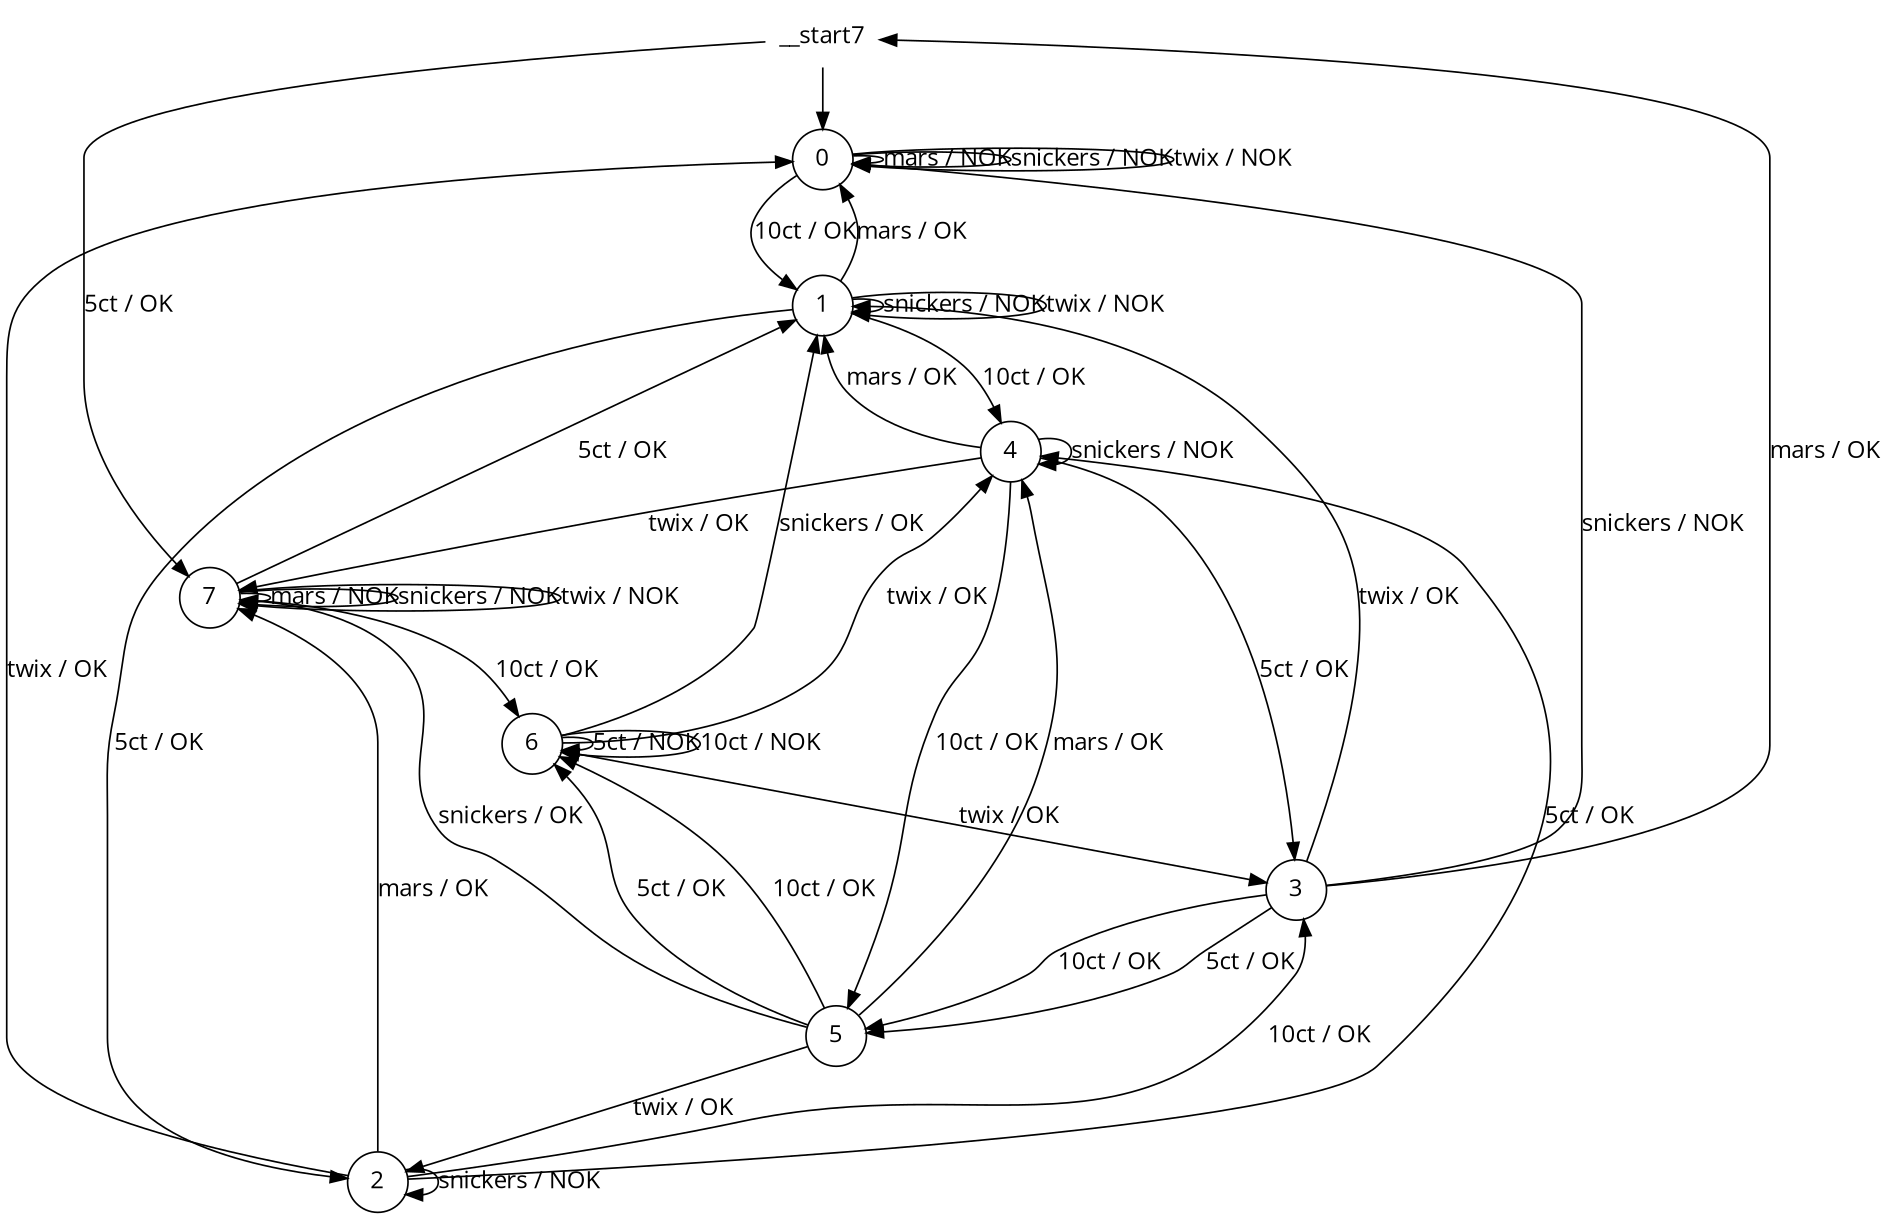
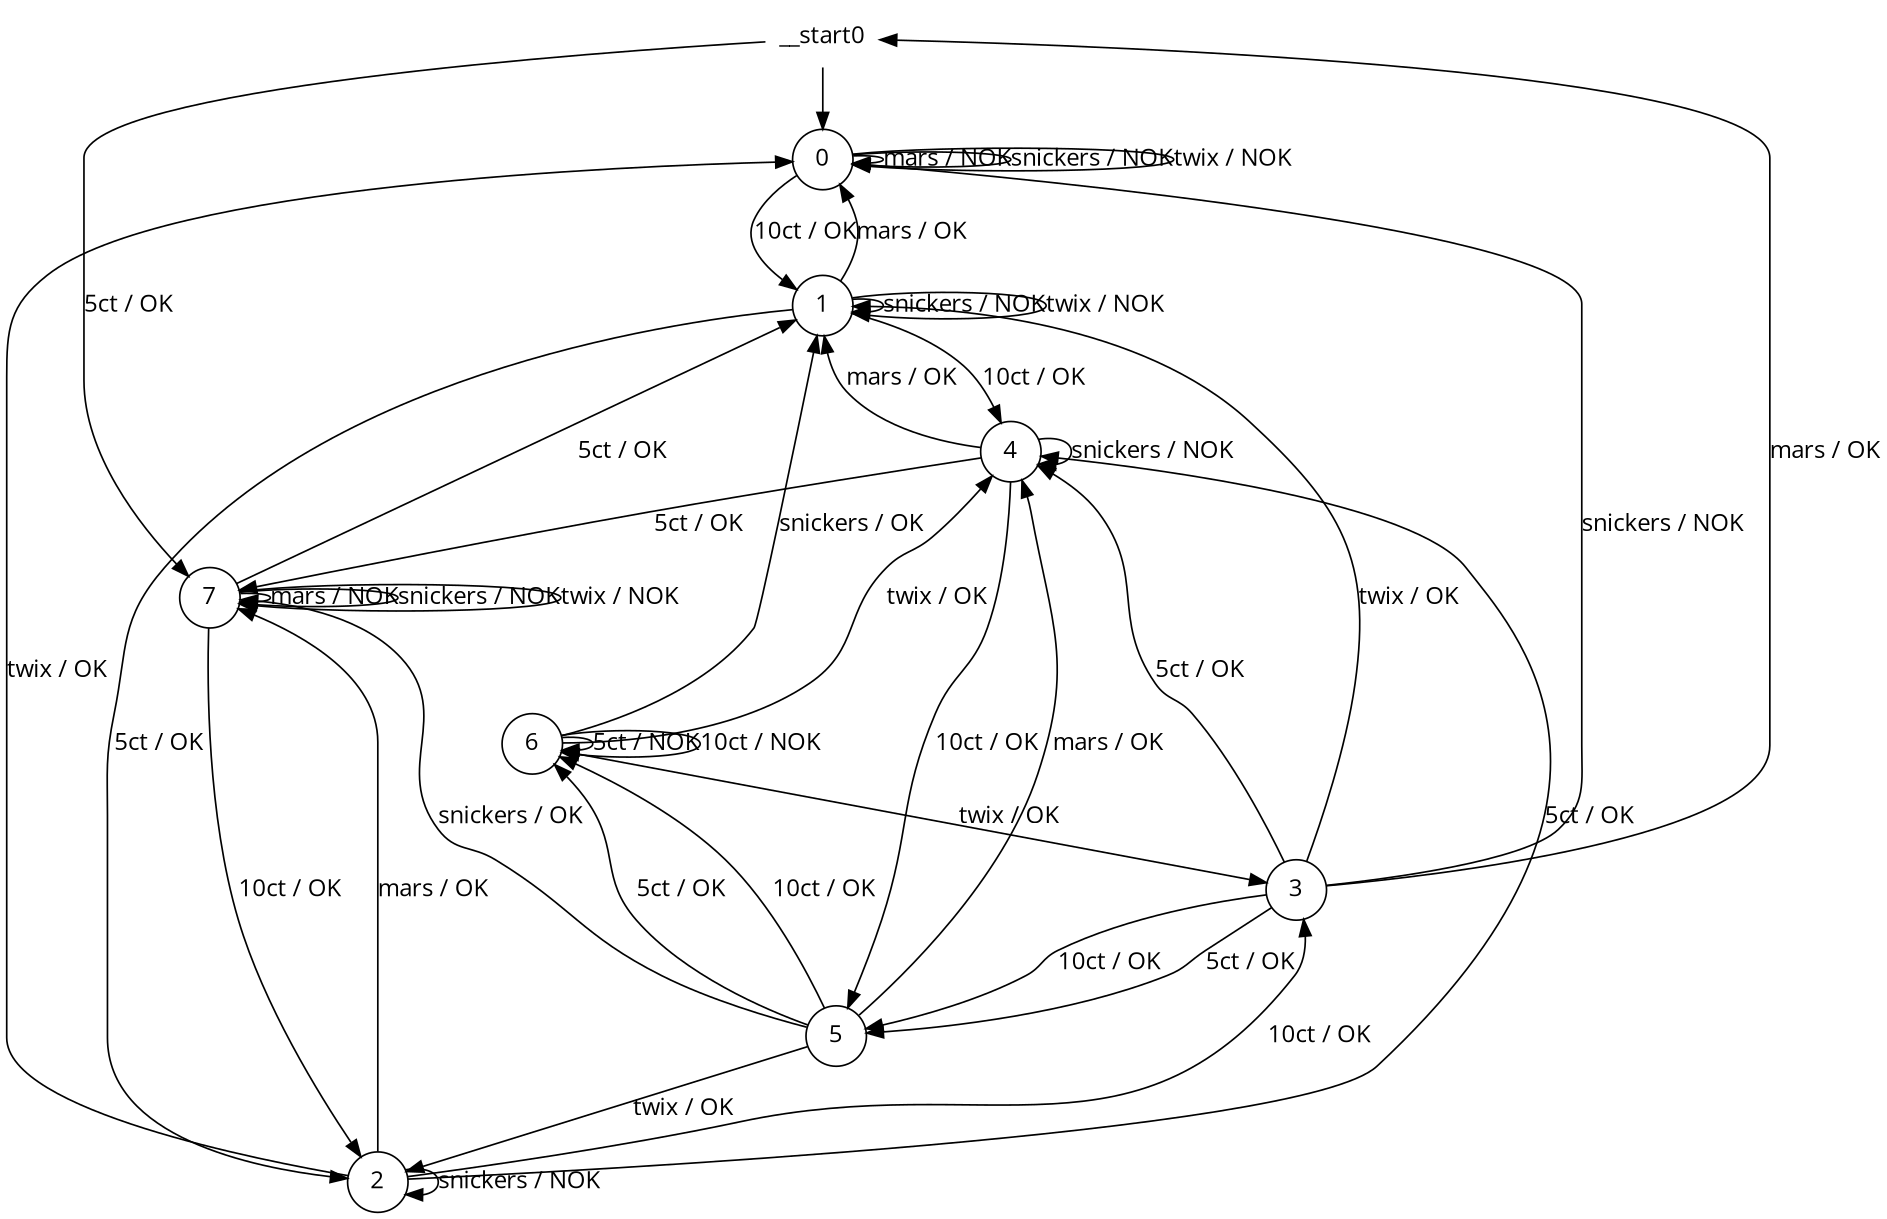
(823, 37) -> (823, 37)
(699, 525) -> (699, 525)
(1228, 604) -> (1150, 675)
(387, 623) -> (233, 898)
